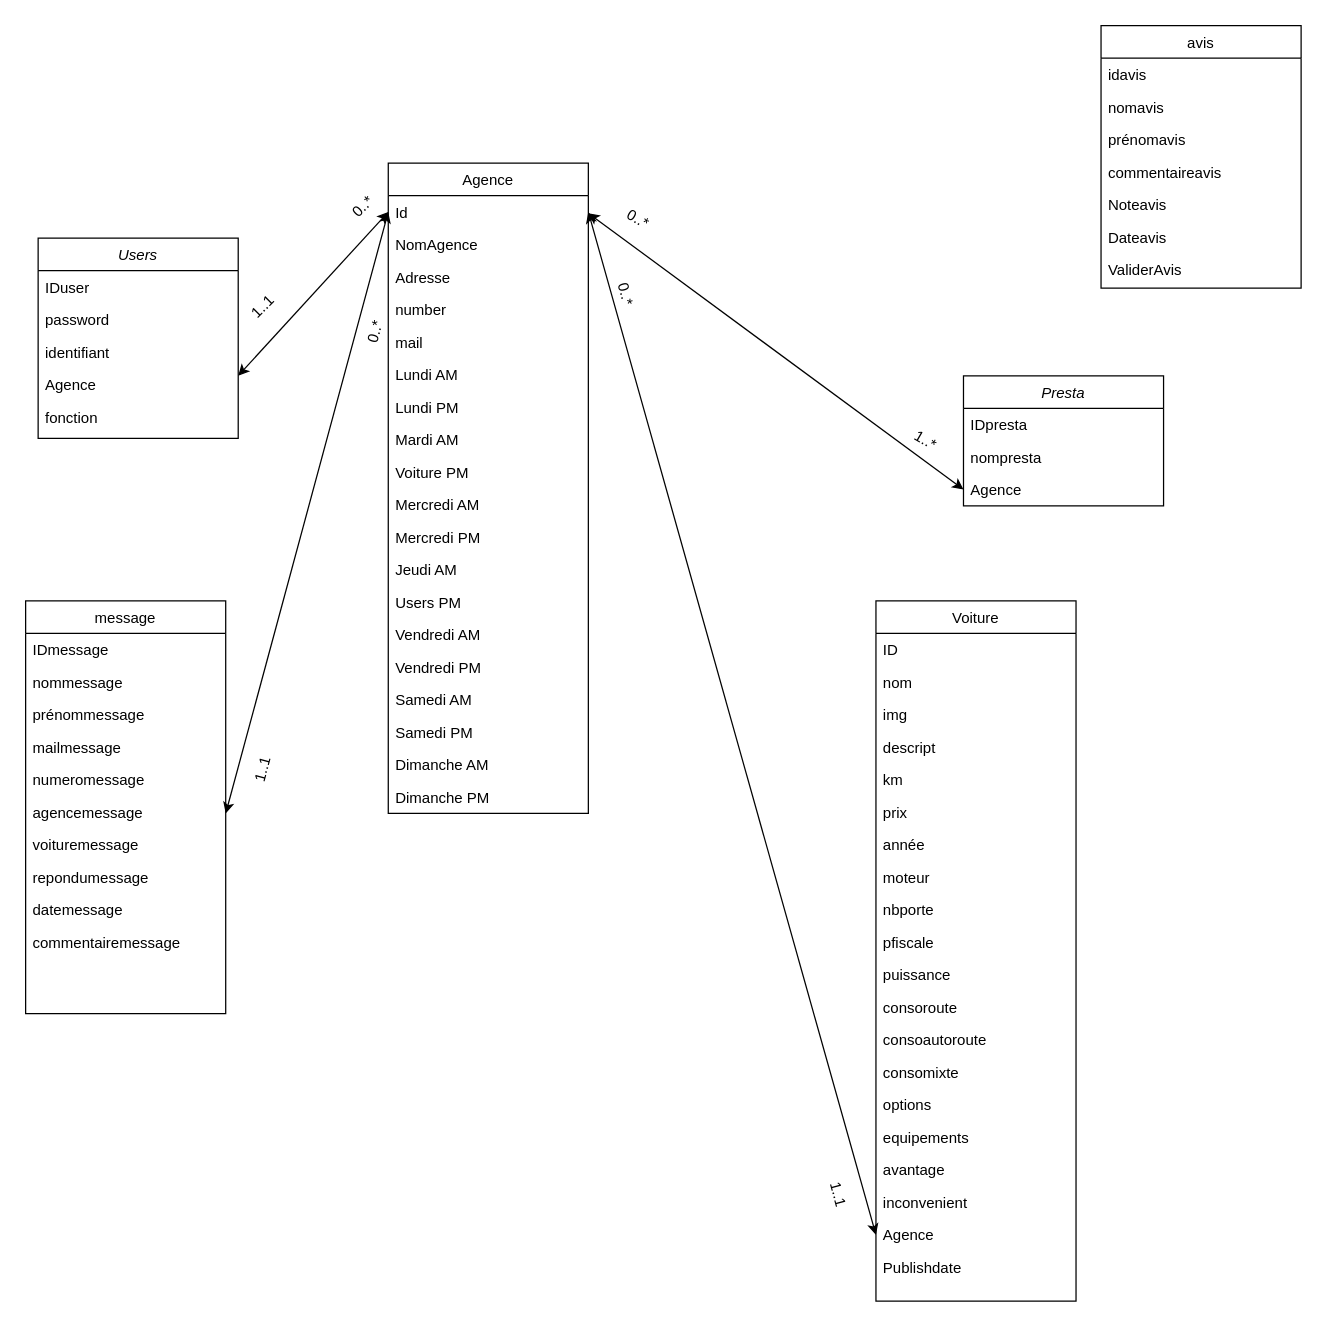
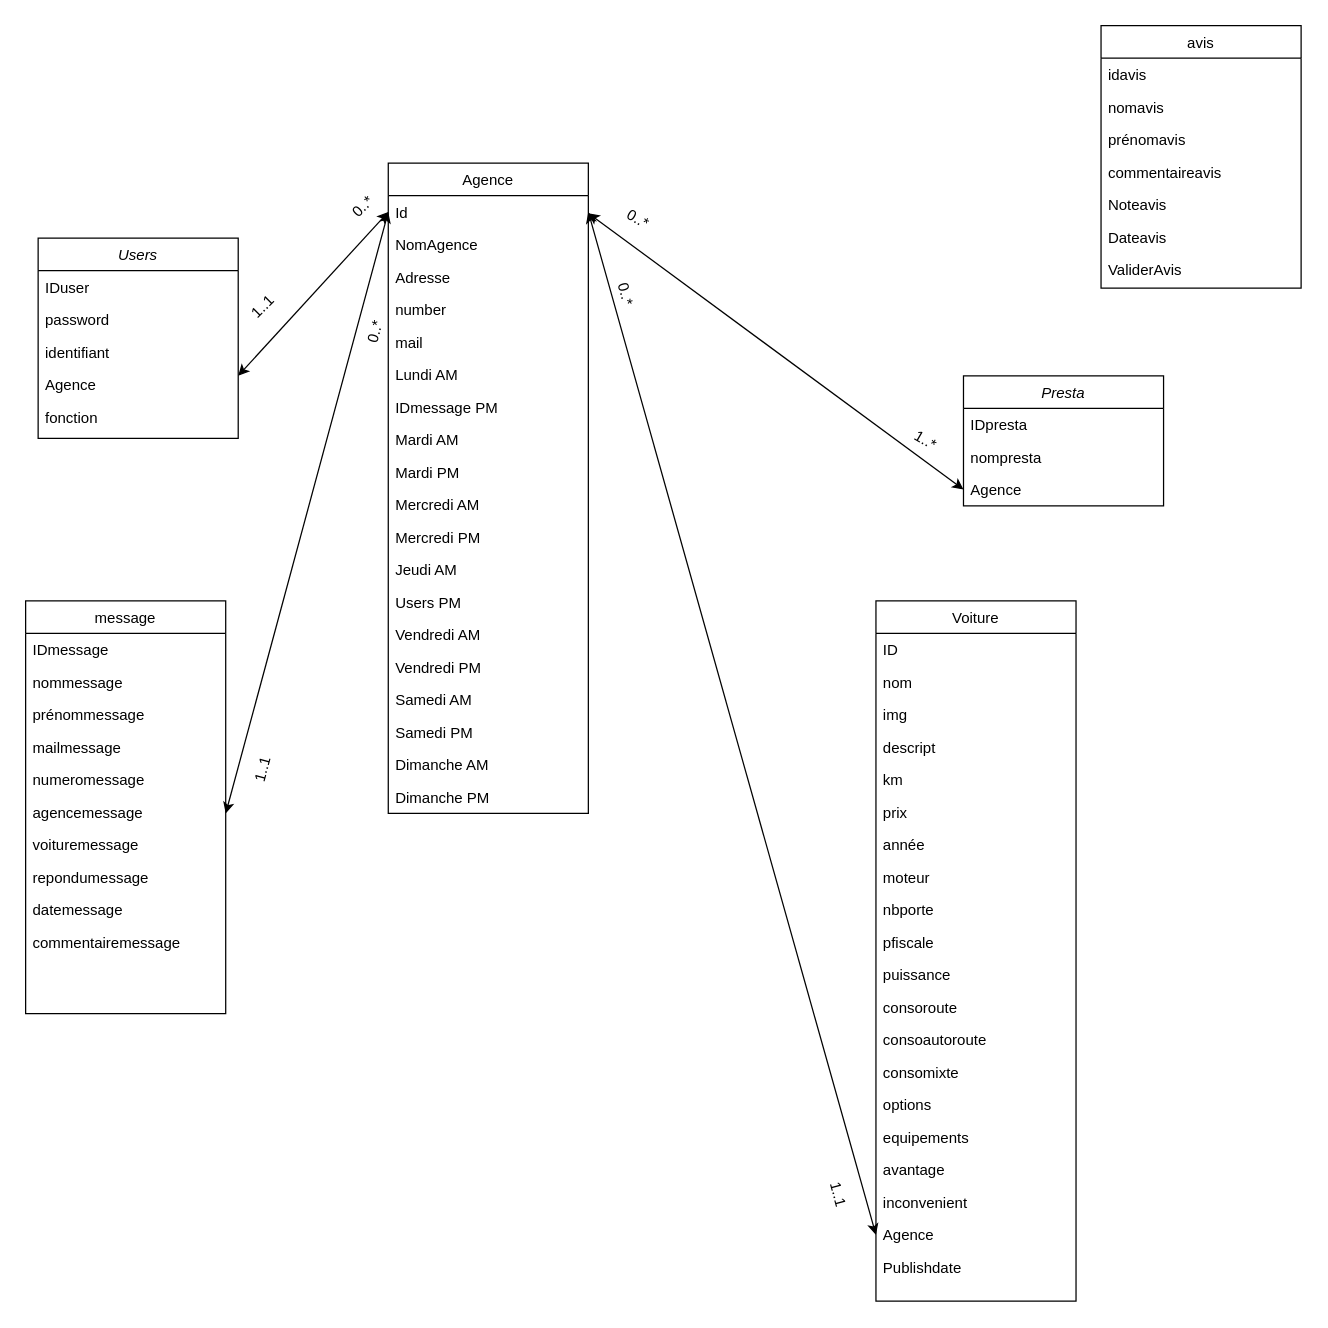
(425, 408) -> (443, 408)
(433, 473) -> (425, 473)
